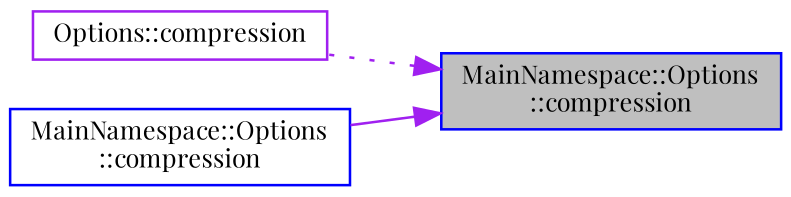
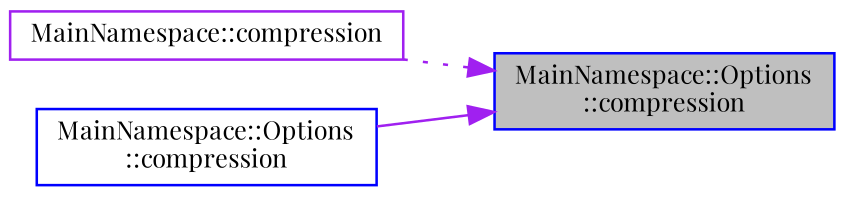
(180, 36) -> (207, 36)
